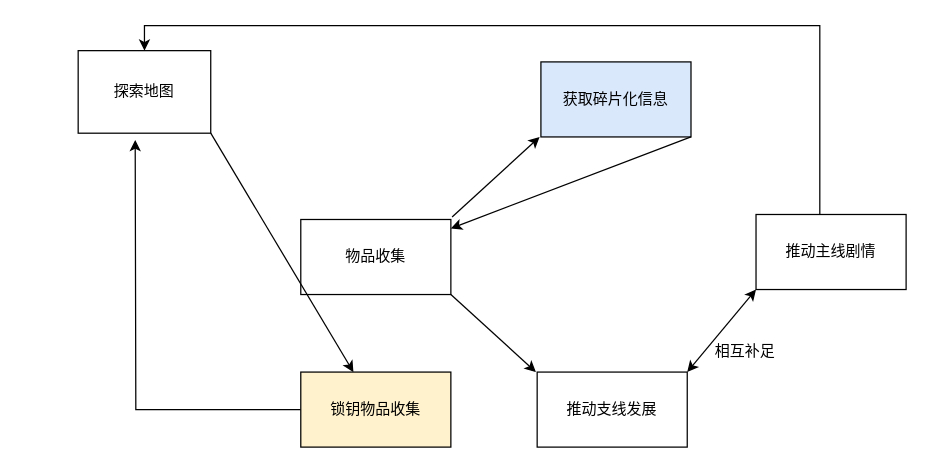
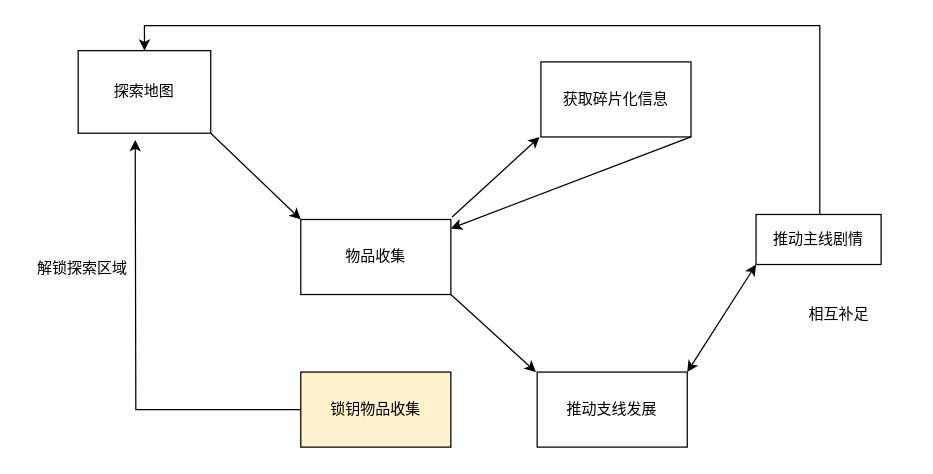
(616, 99) -> (616, 99)
(280, 249) -> (253, 173)
(831, 252) -> (818, 239)
none -> (82, 268)
(744, 352) -> (838, 314)
